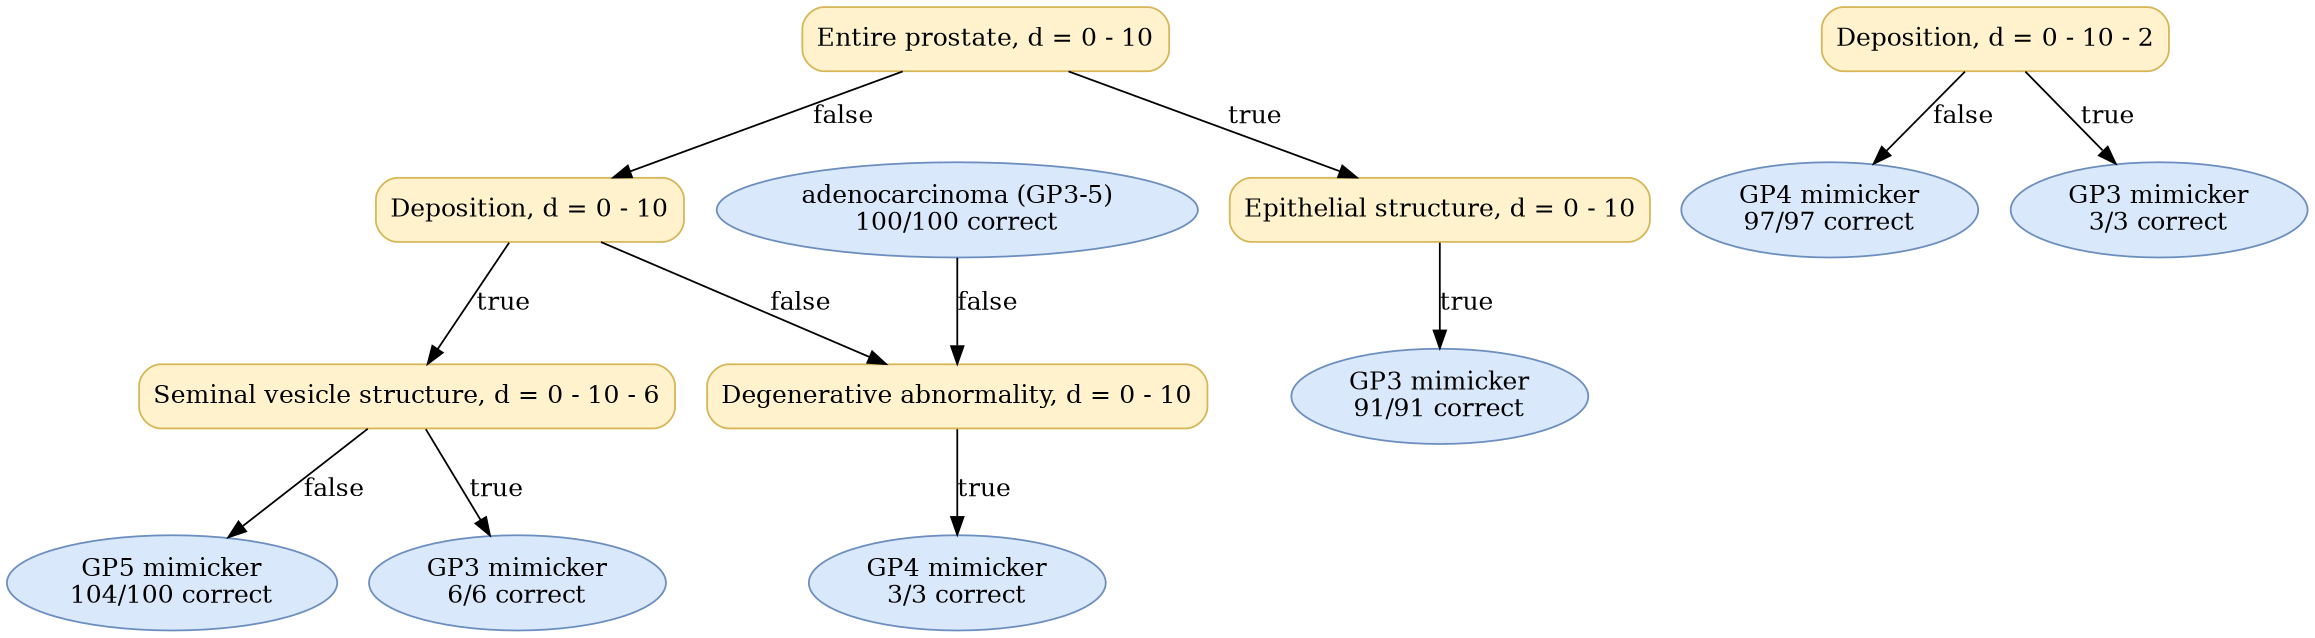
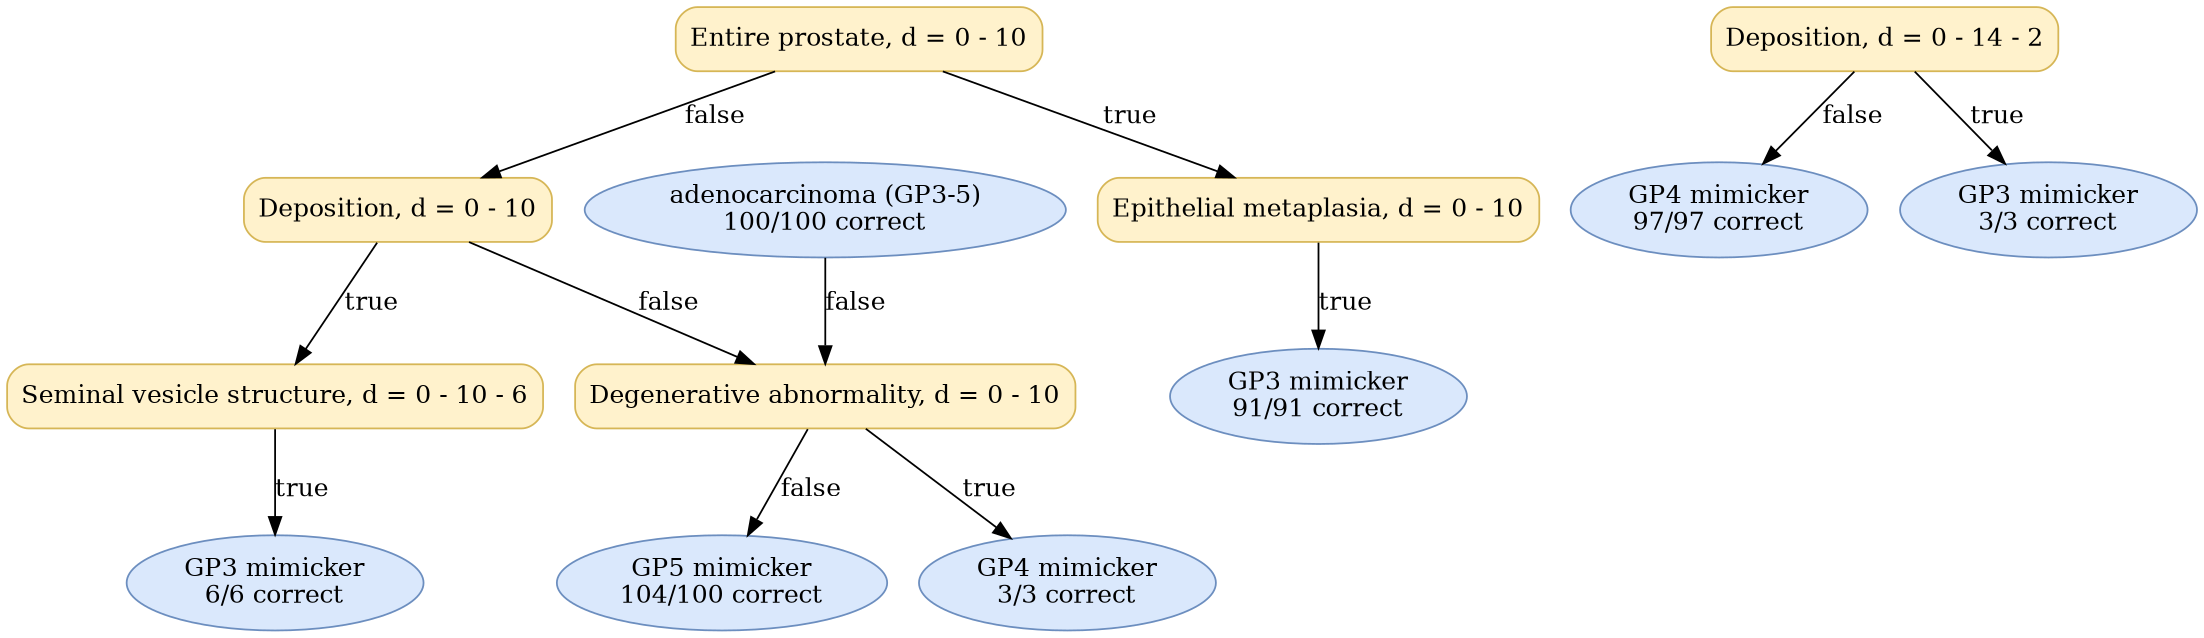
(1995, 39) -> (1885, 39)
(1440, 210) -> (1319, 210)
(305, 478) -> (782, 474)
